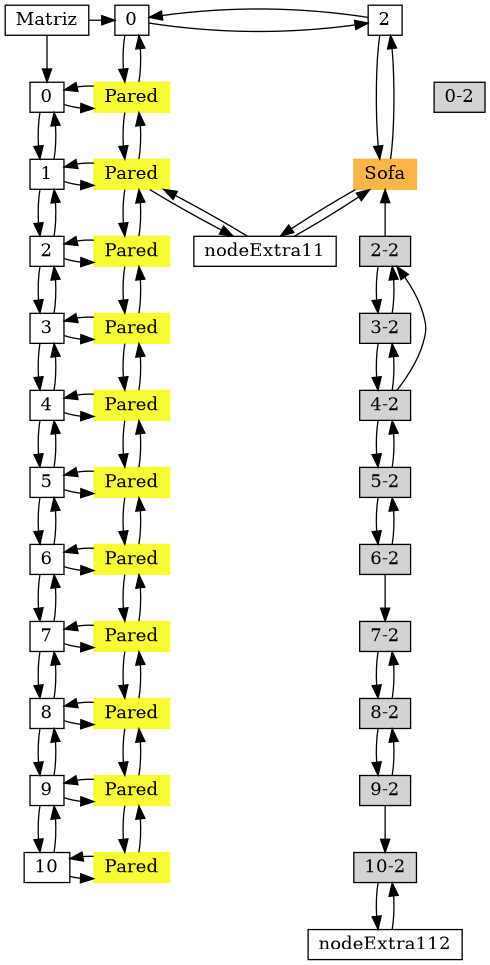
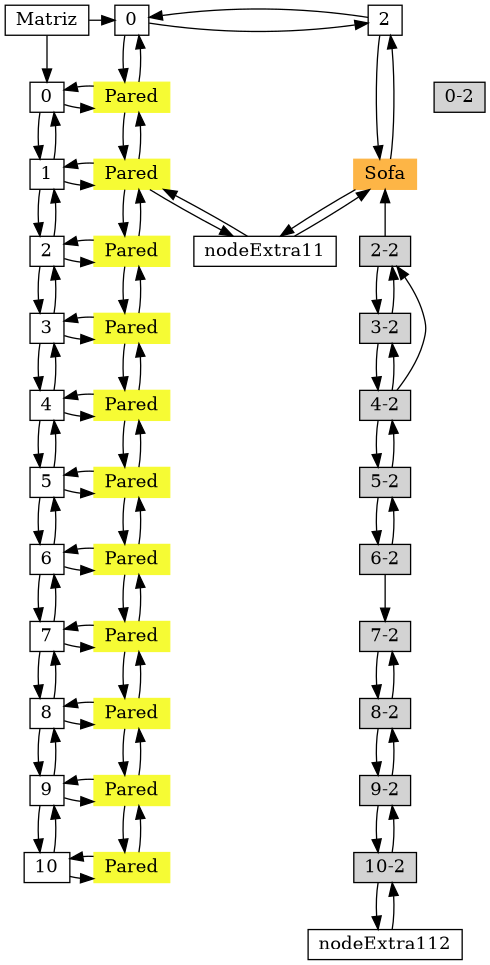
none -> (394, 836)
